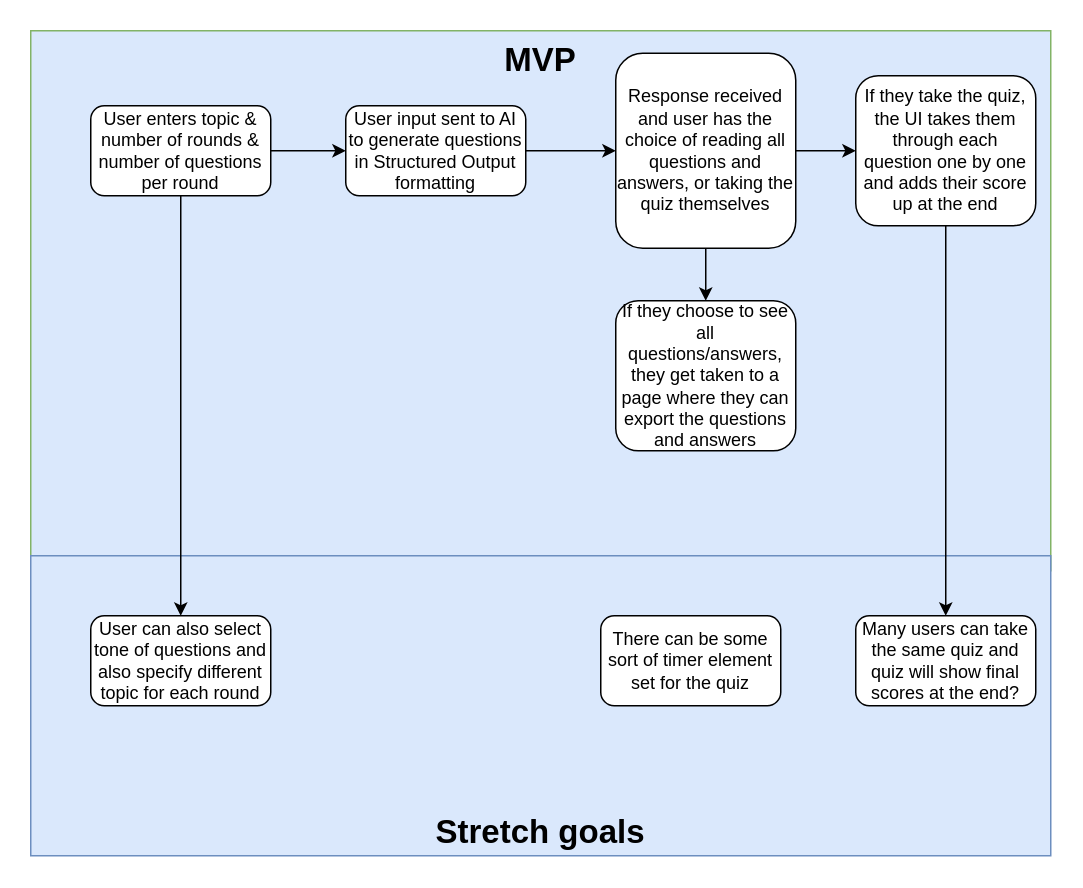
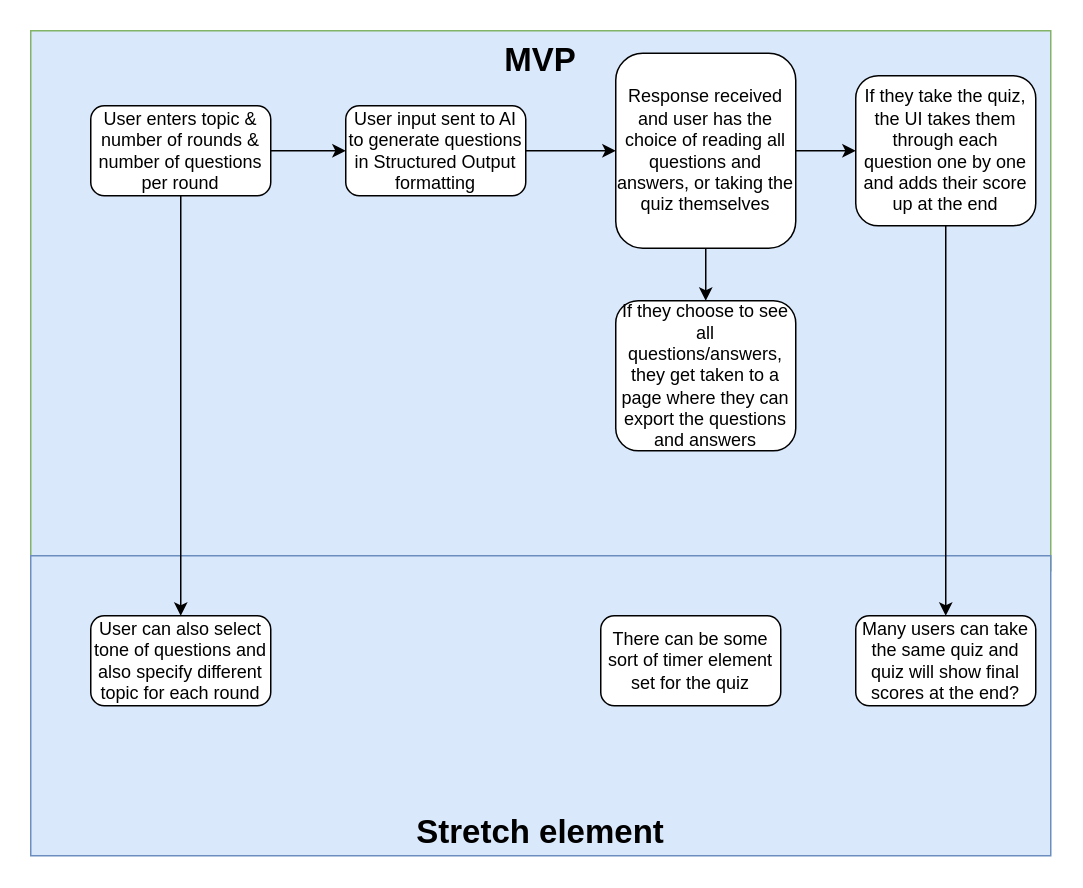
(541, 831) -> (541, 831)
